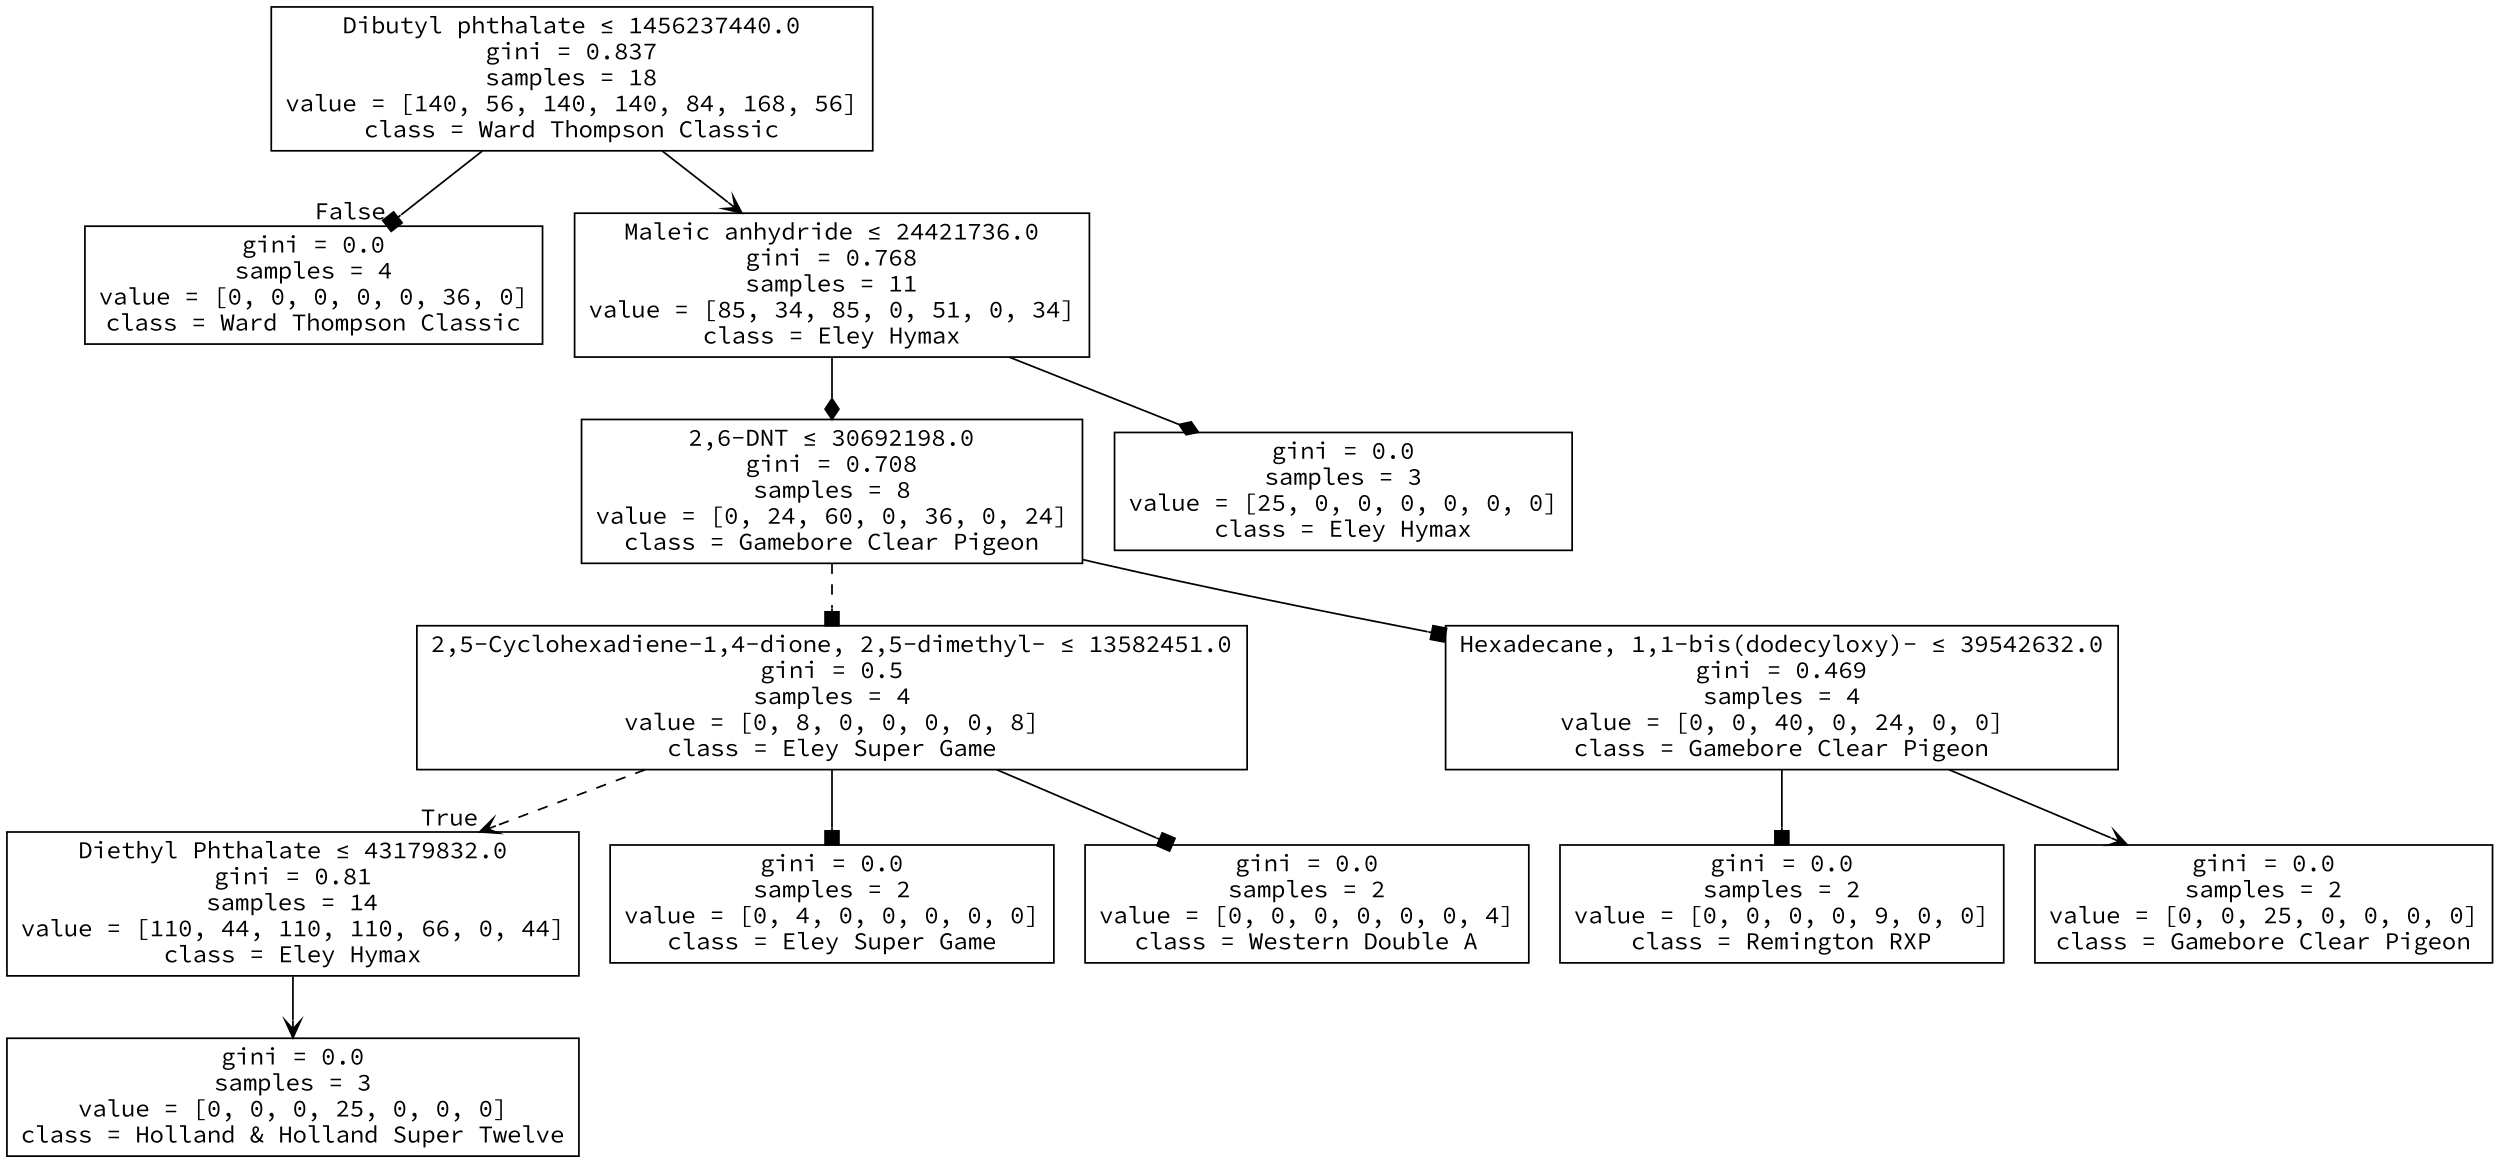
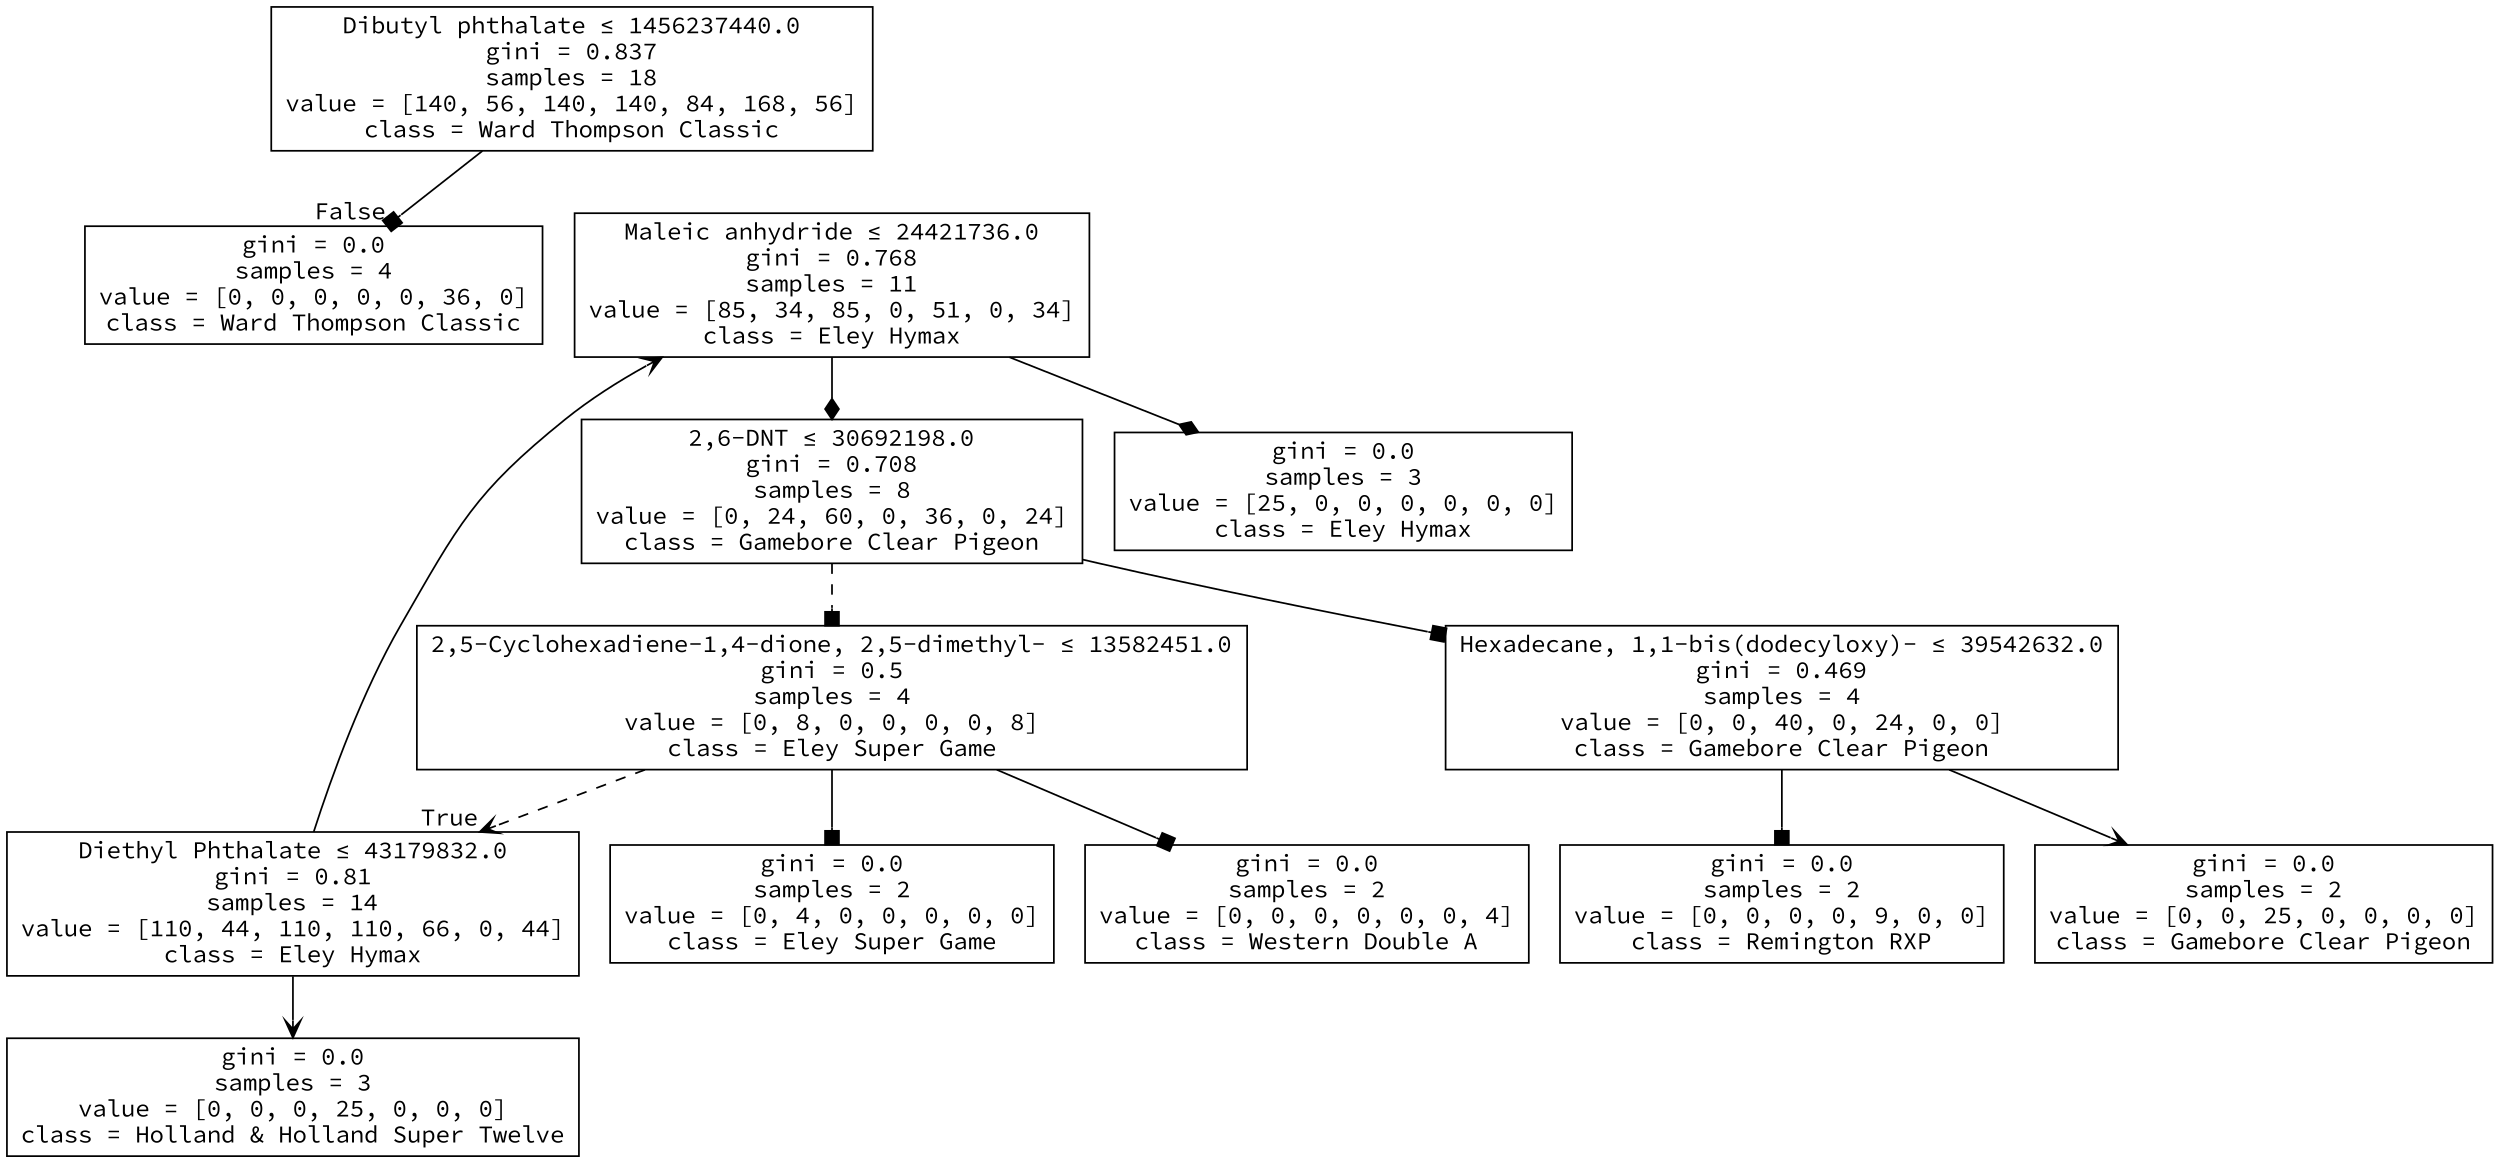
(695, 177) -> (435, 565)
